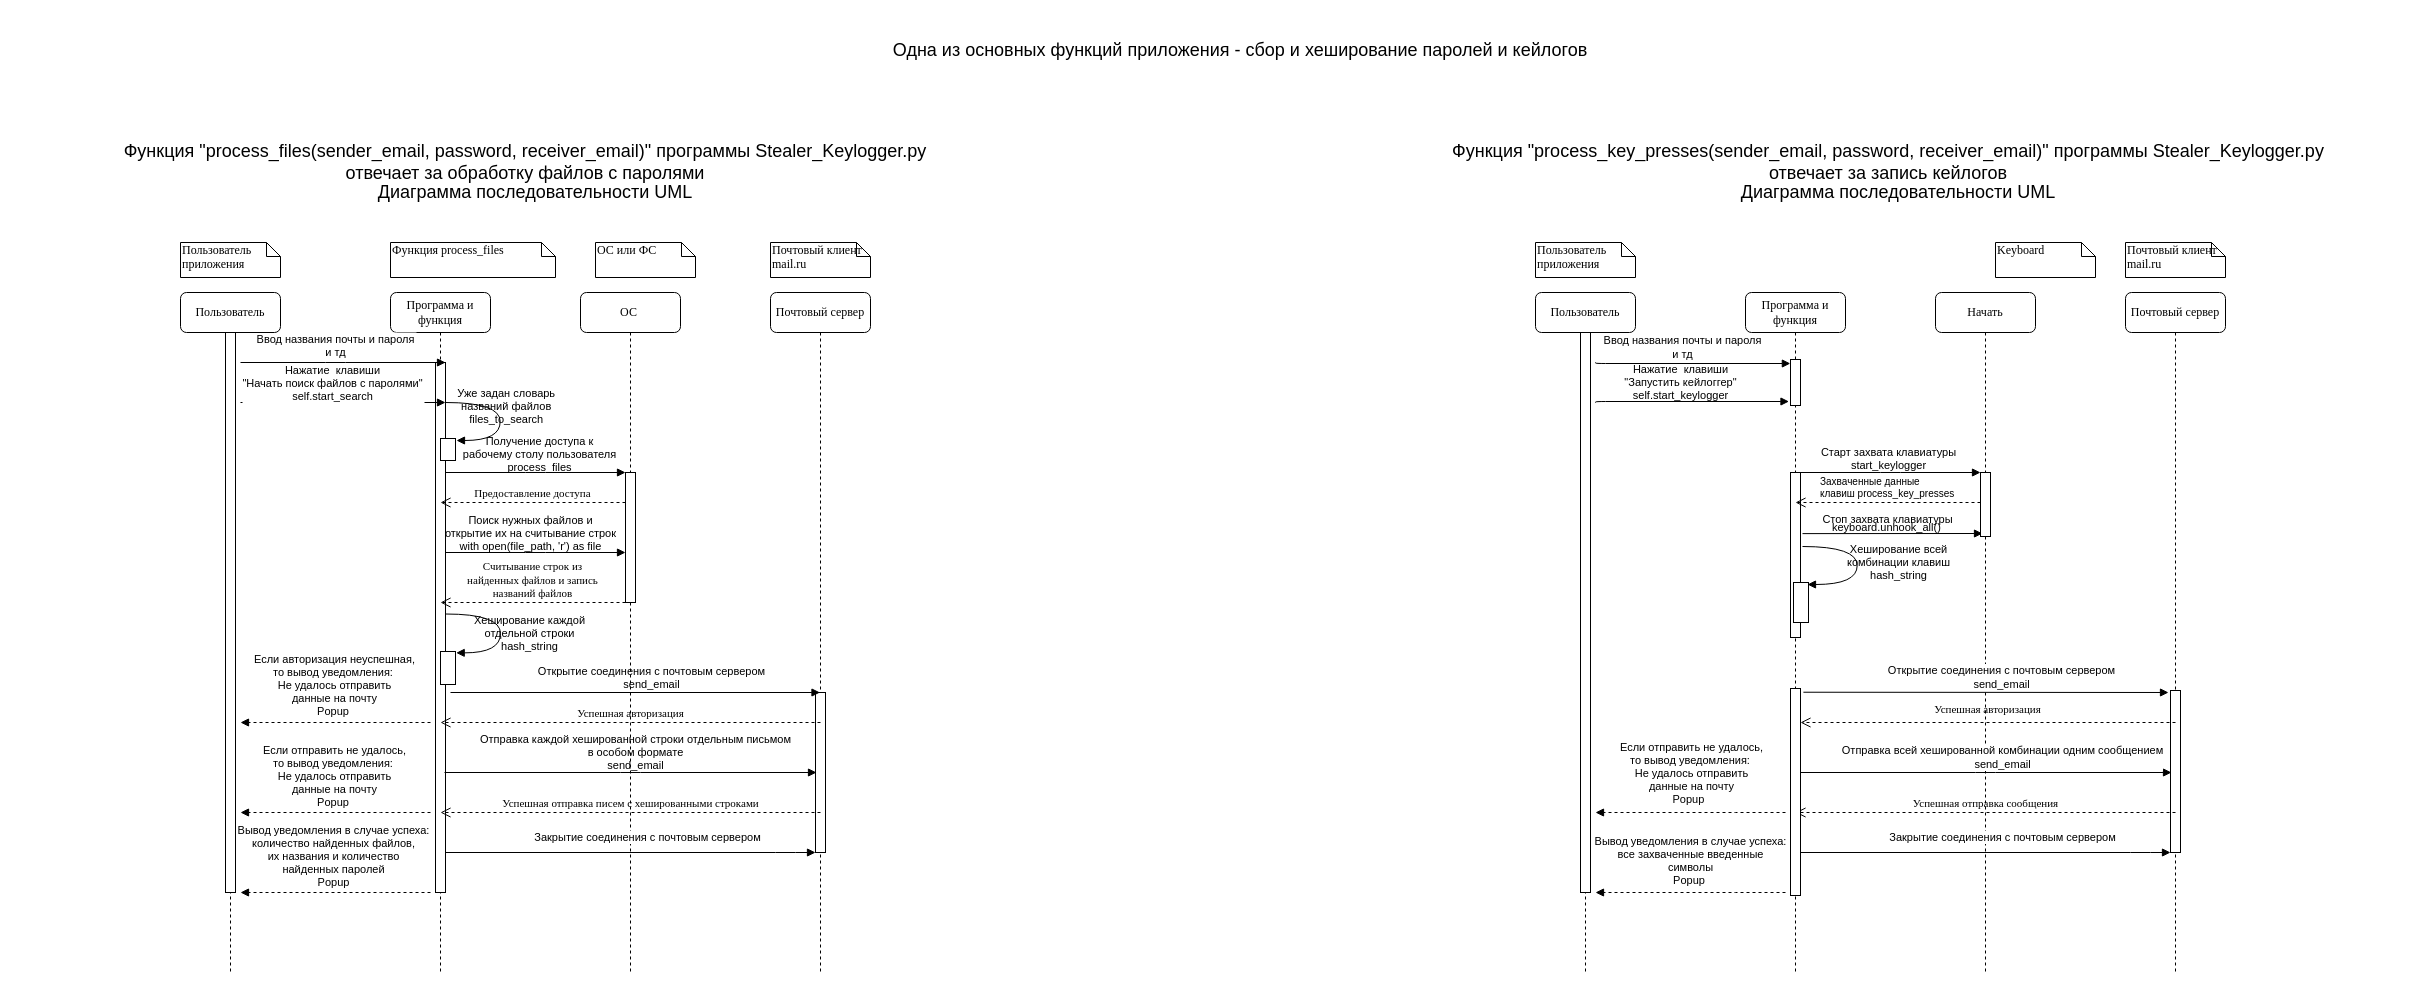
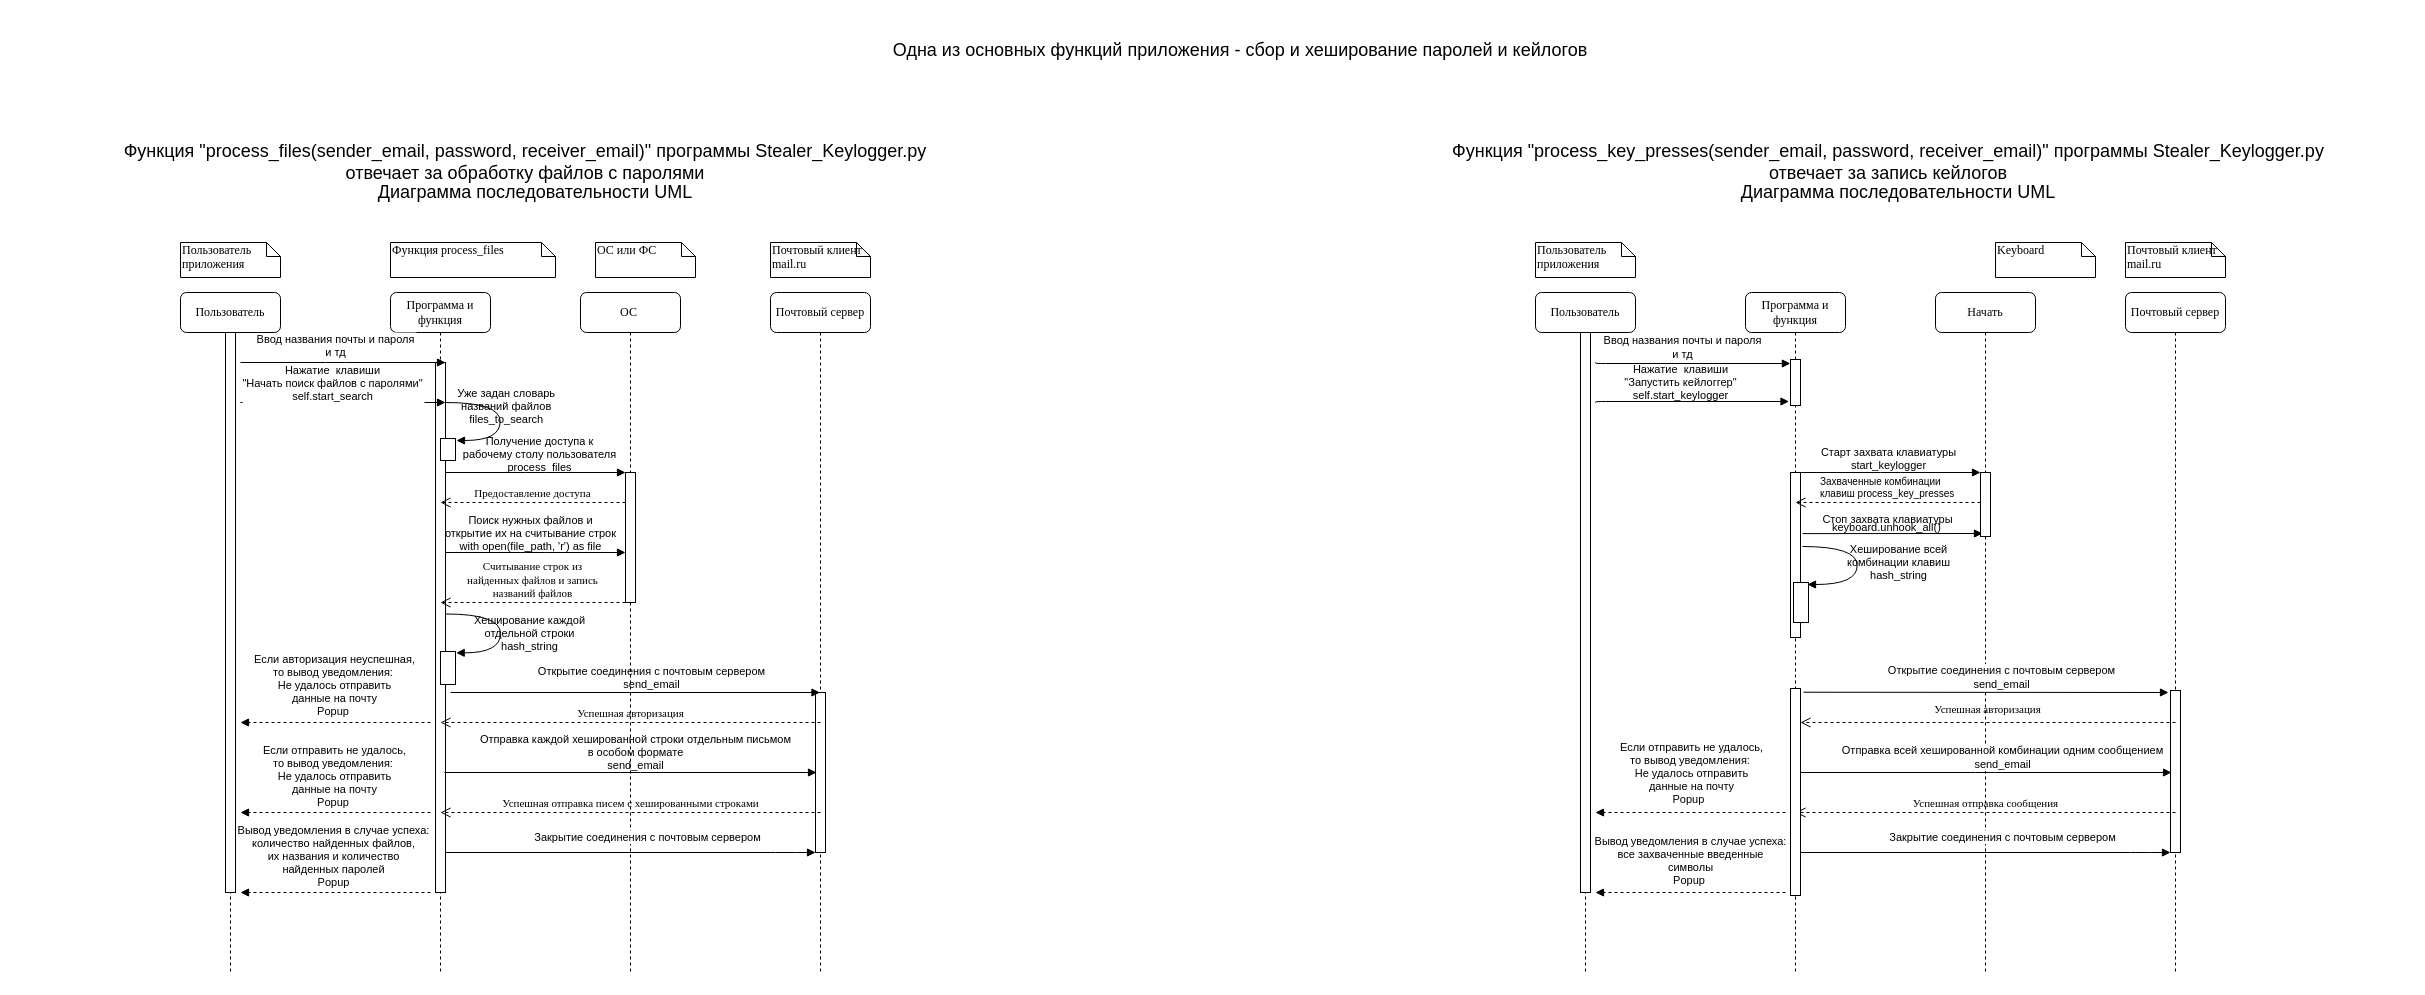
(1892, 489) -> (1892, 489)
